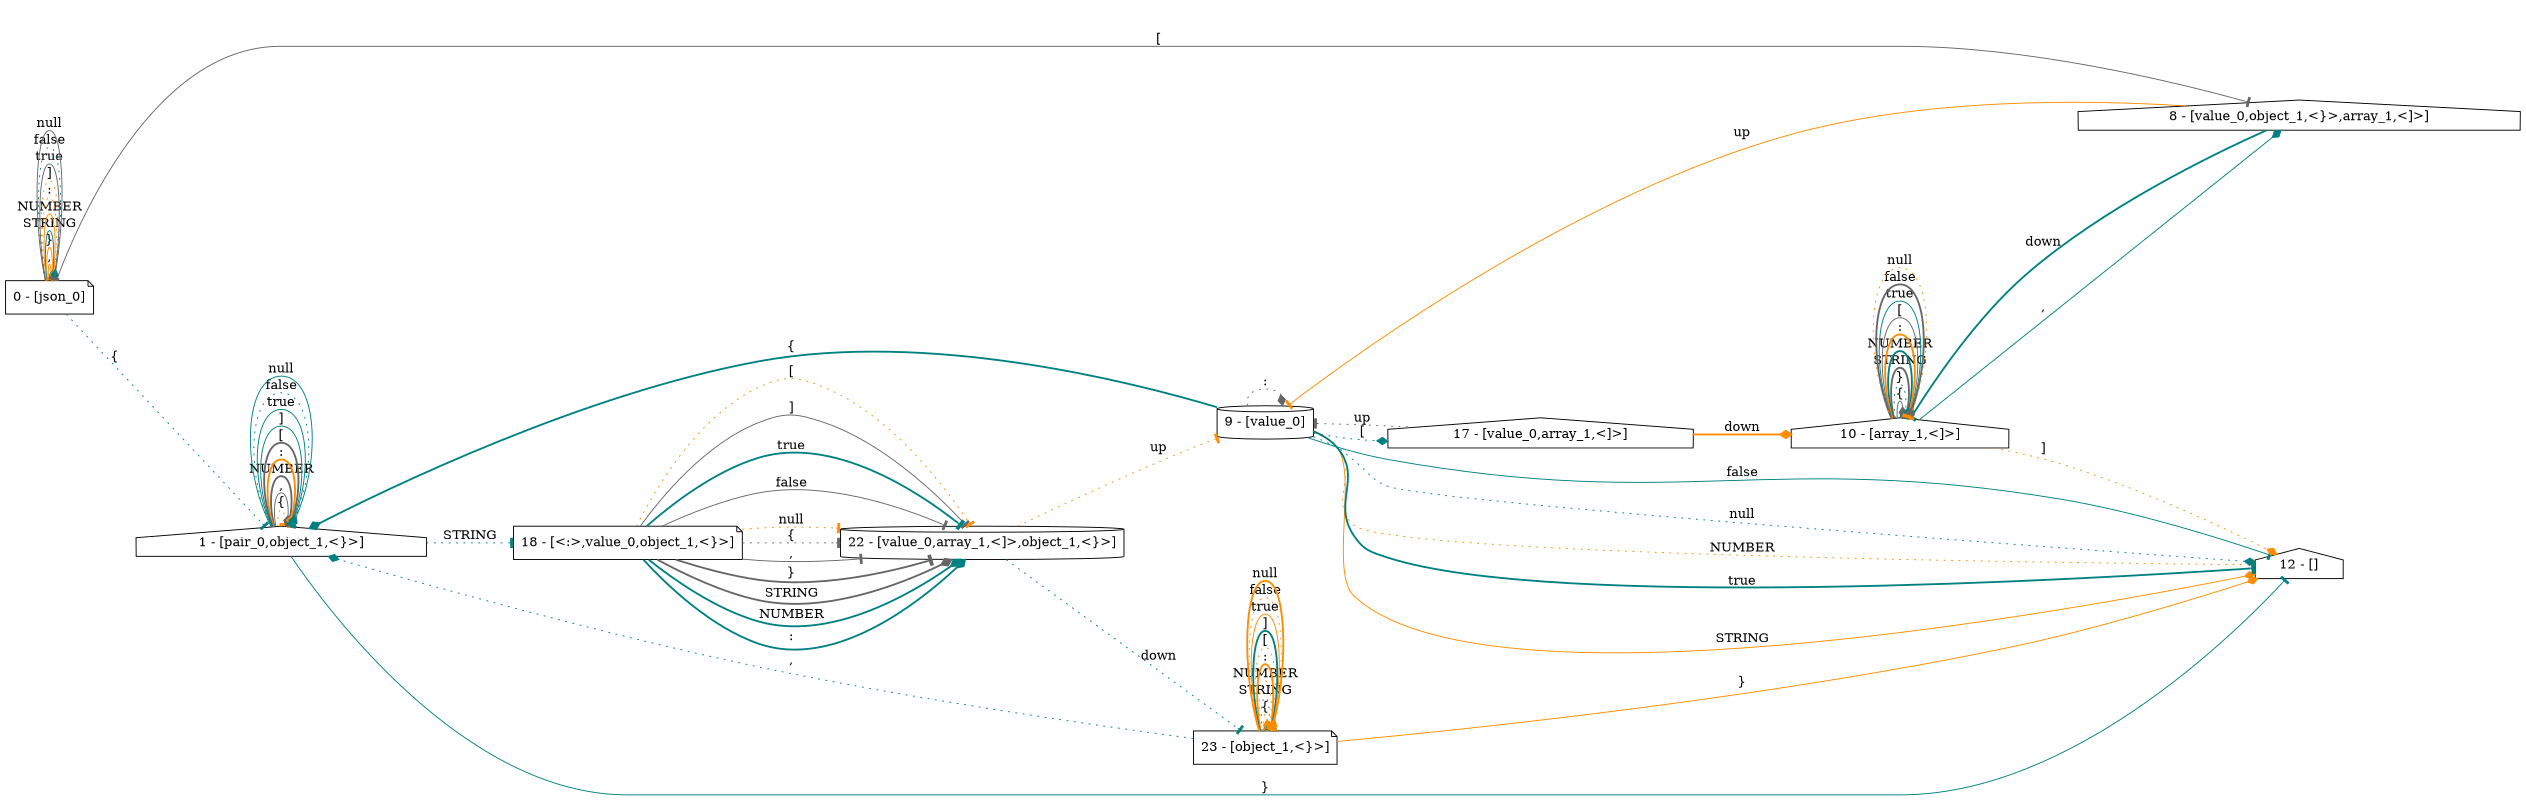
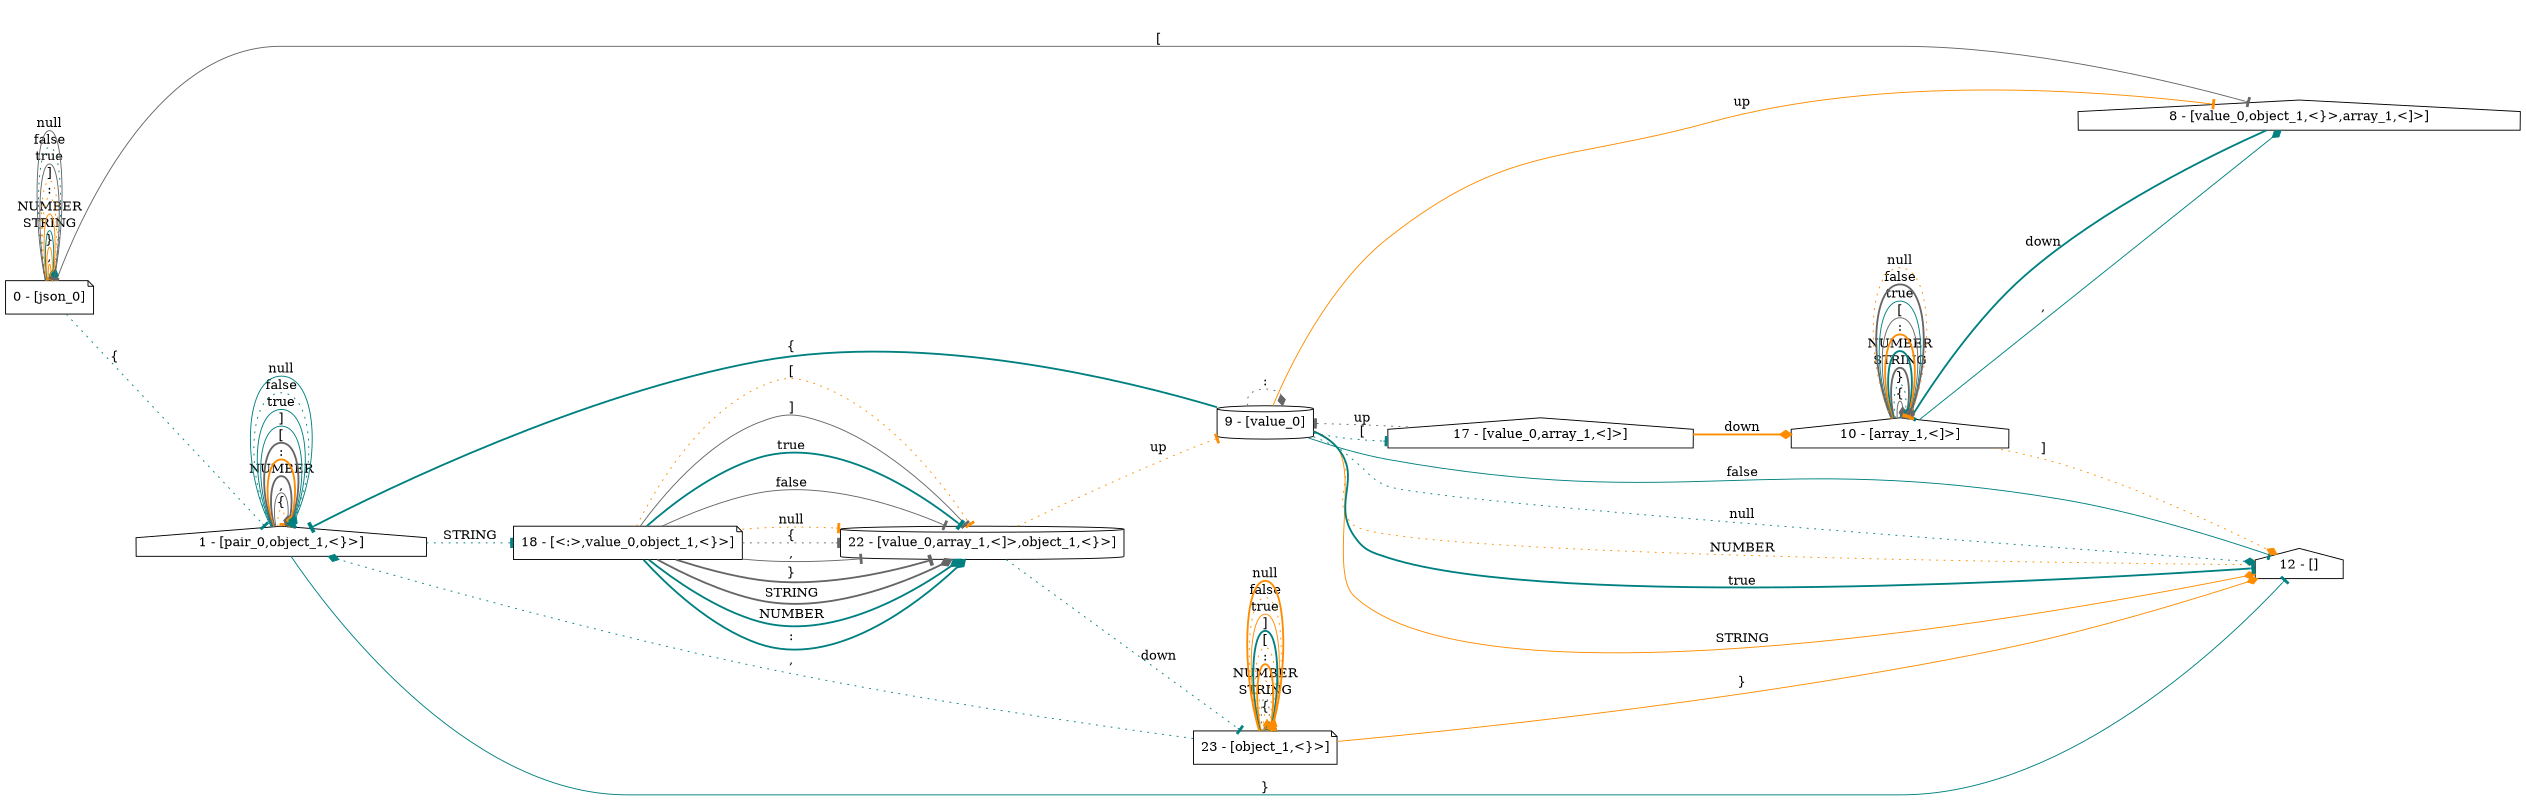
(1709, 162) -> (1687, 128)
(753, 363) -> (753, 363)
(1348, 439) -> (1348, 439)
